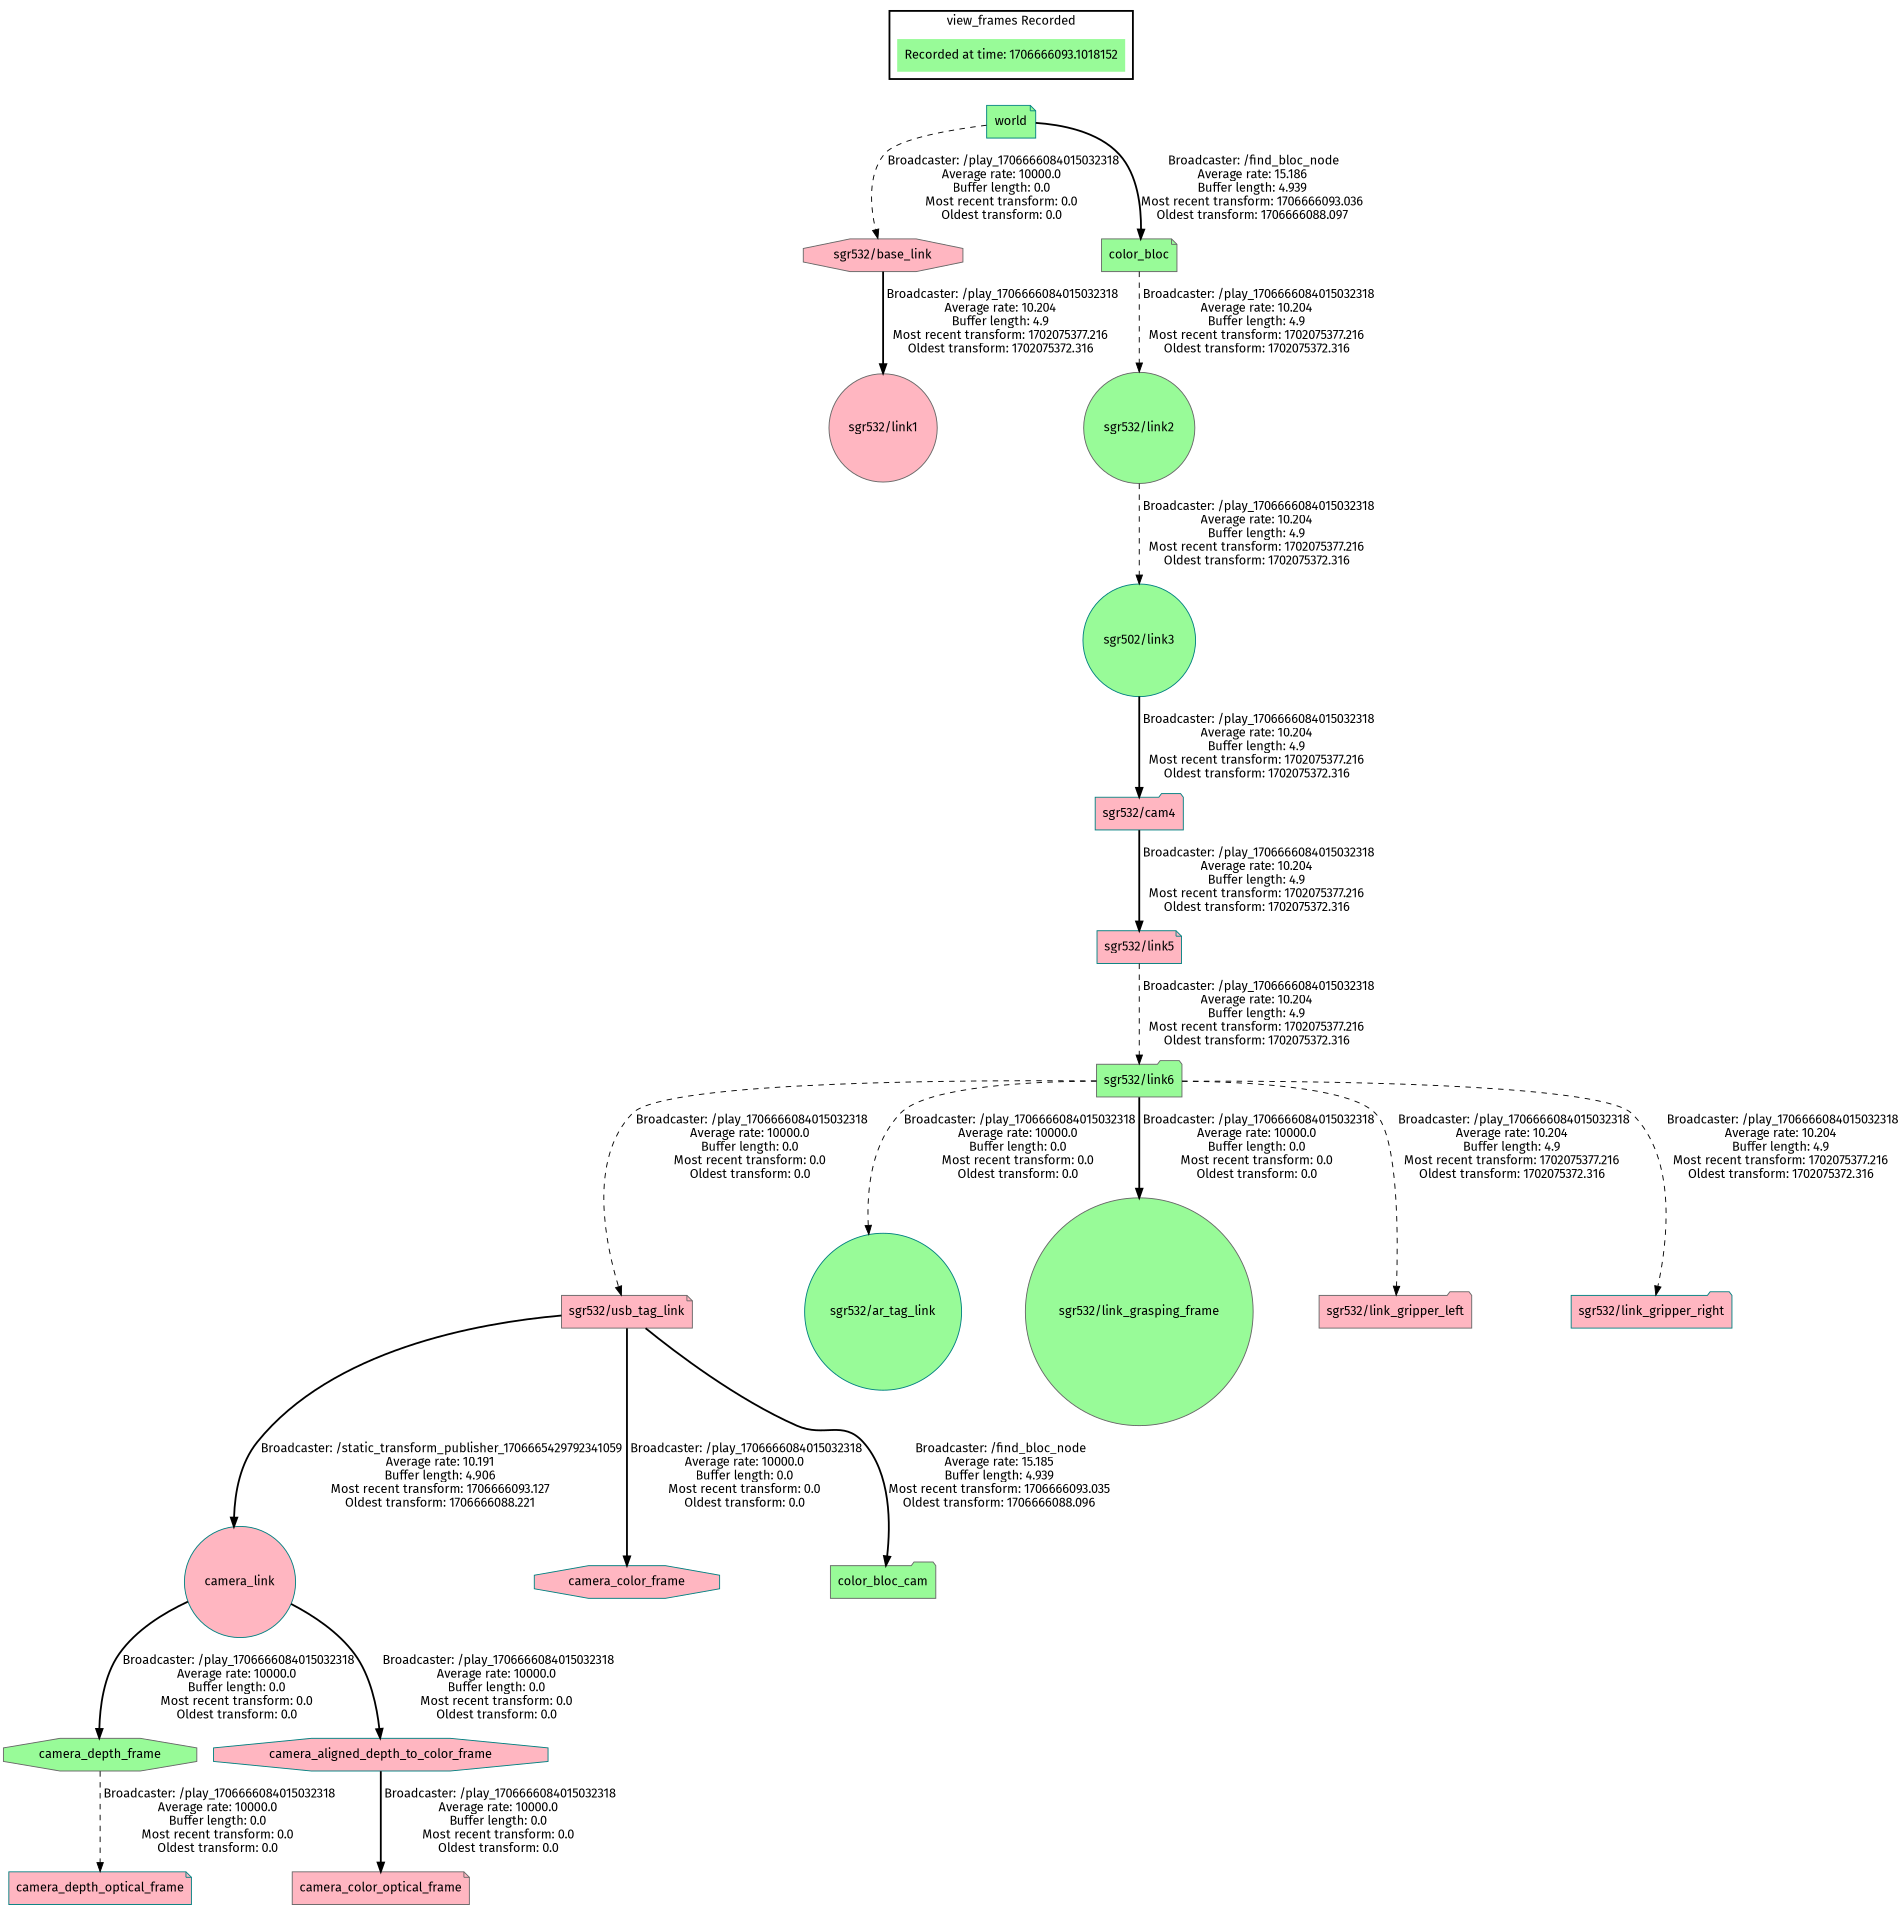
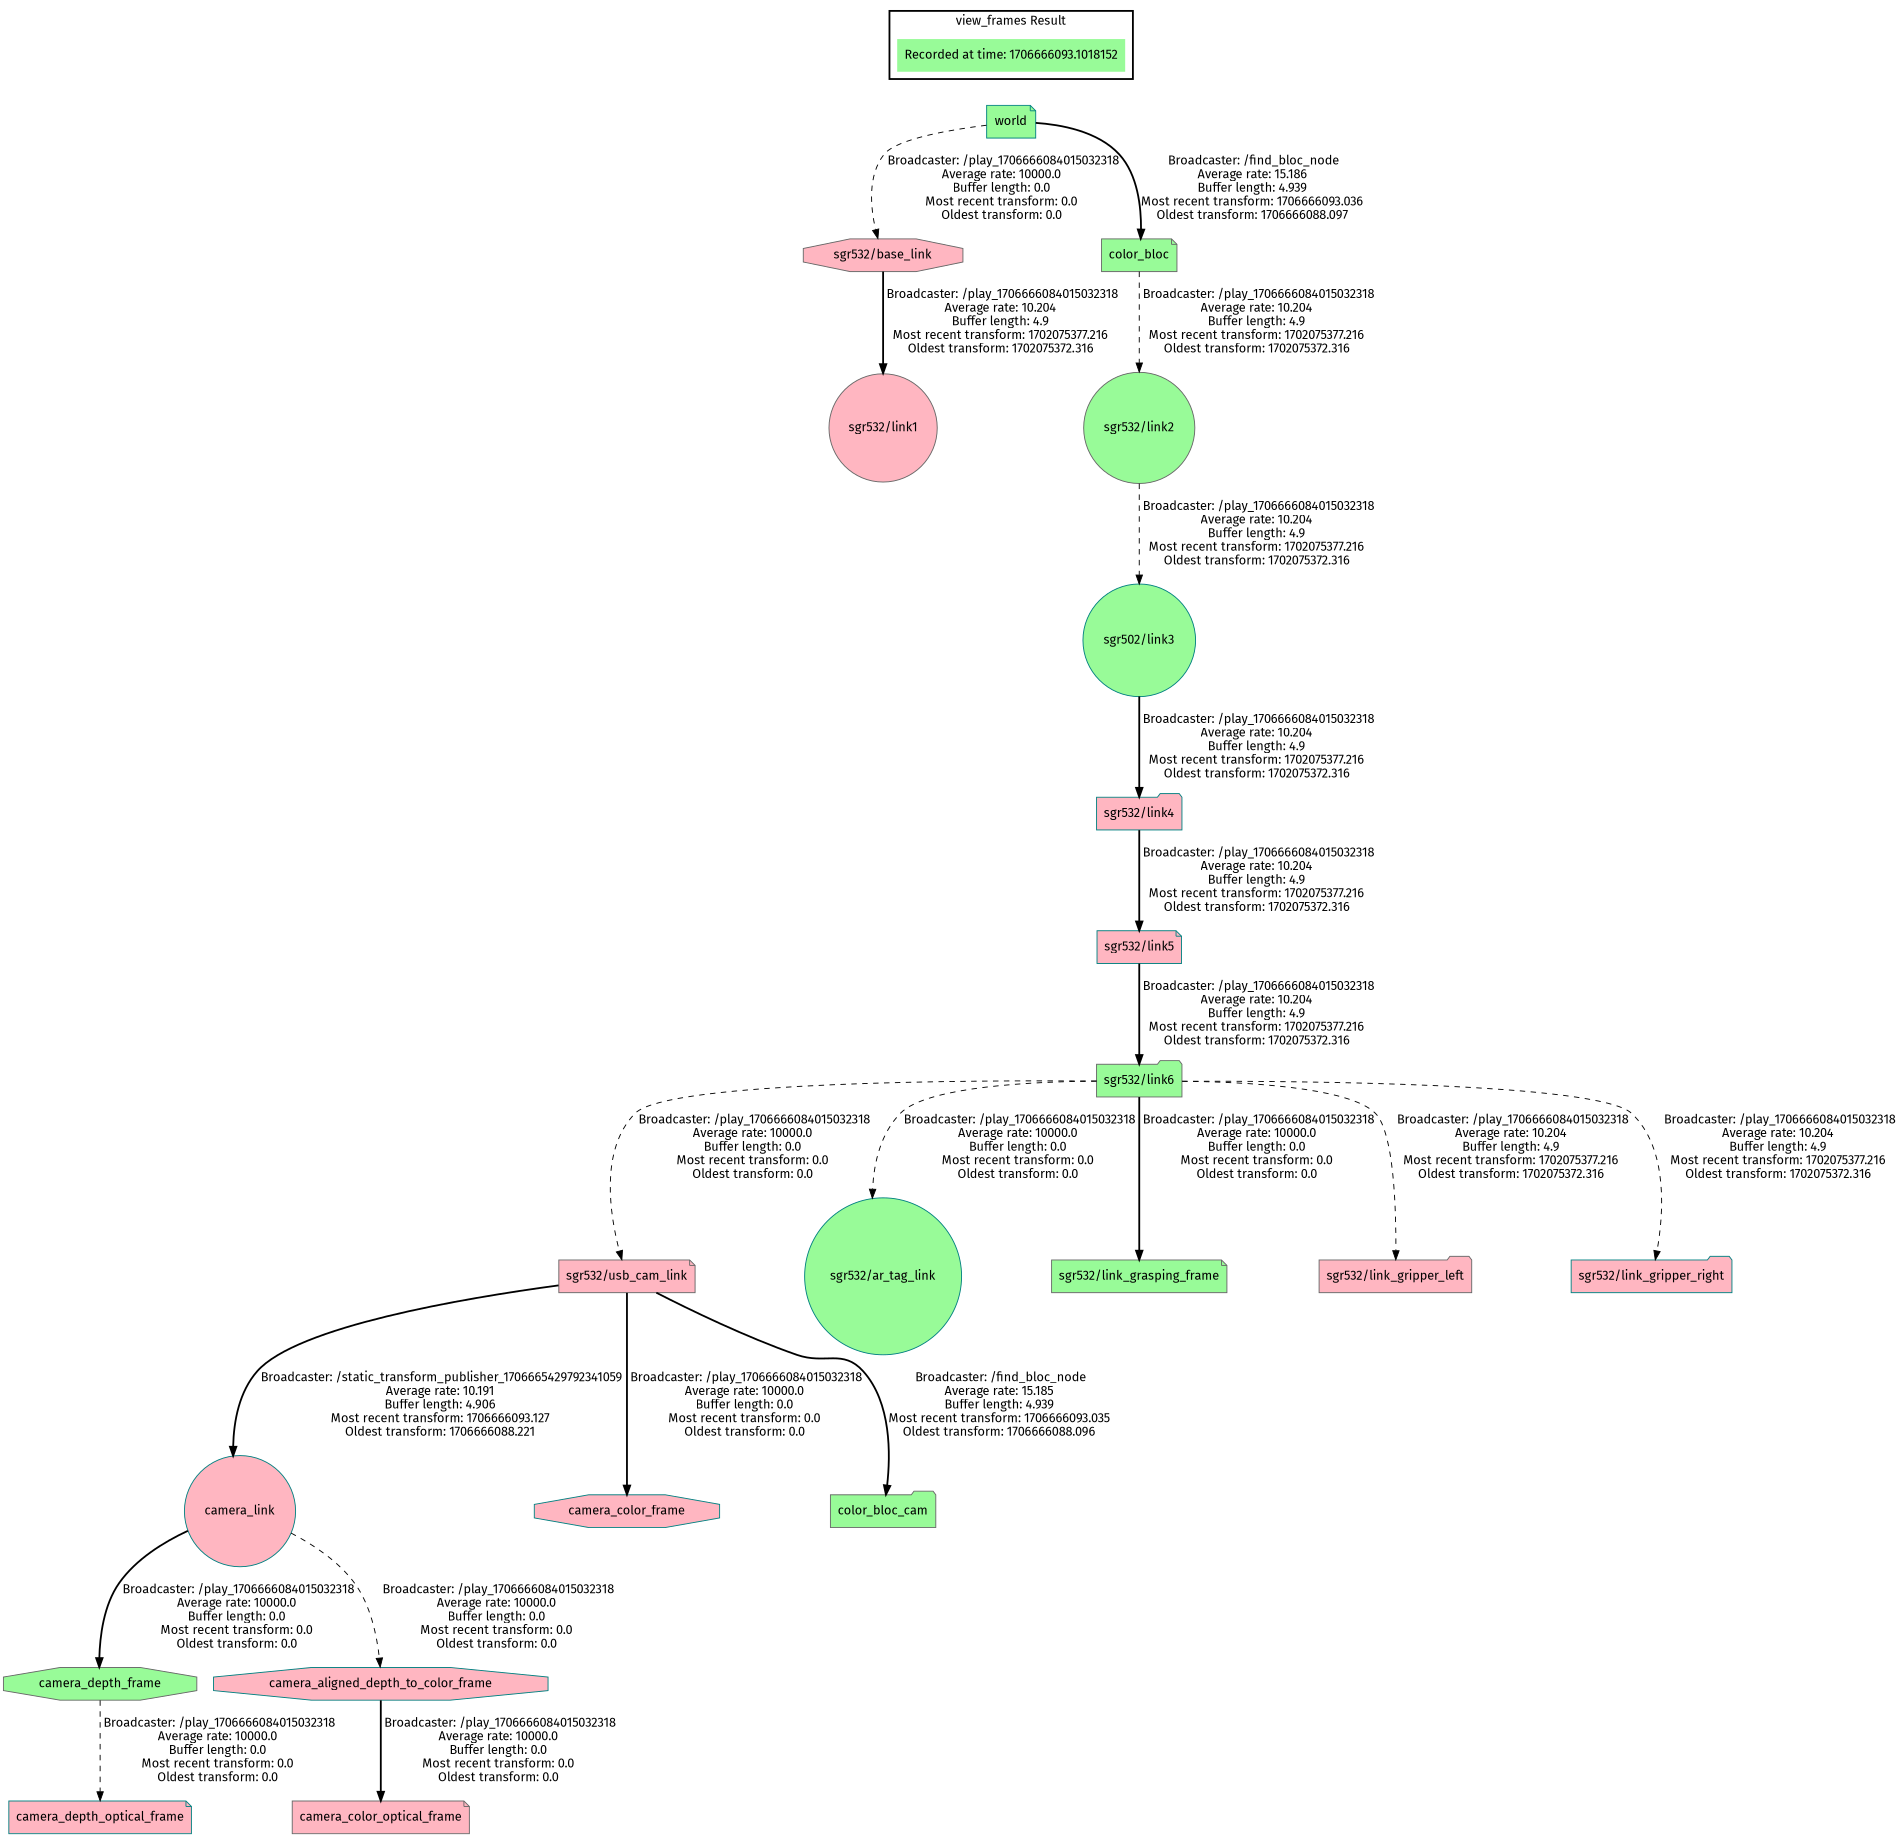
(1011, 21) -> (1011, 21)
(1139, 814) -> (1139, 814)
(1139, 1009) -> (1139, 1009)
(627, 1312) -> (627, 1276)
(1139, 1312) -> (1139, 1276)
(354, 1653) -> (354, 1582)
